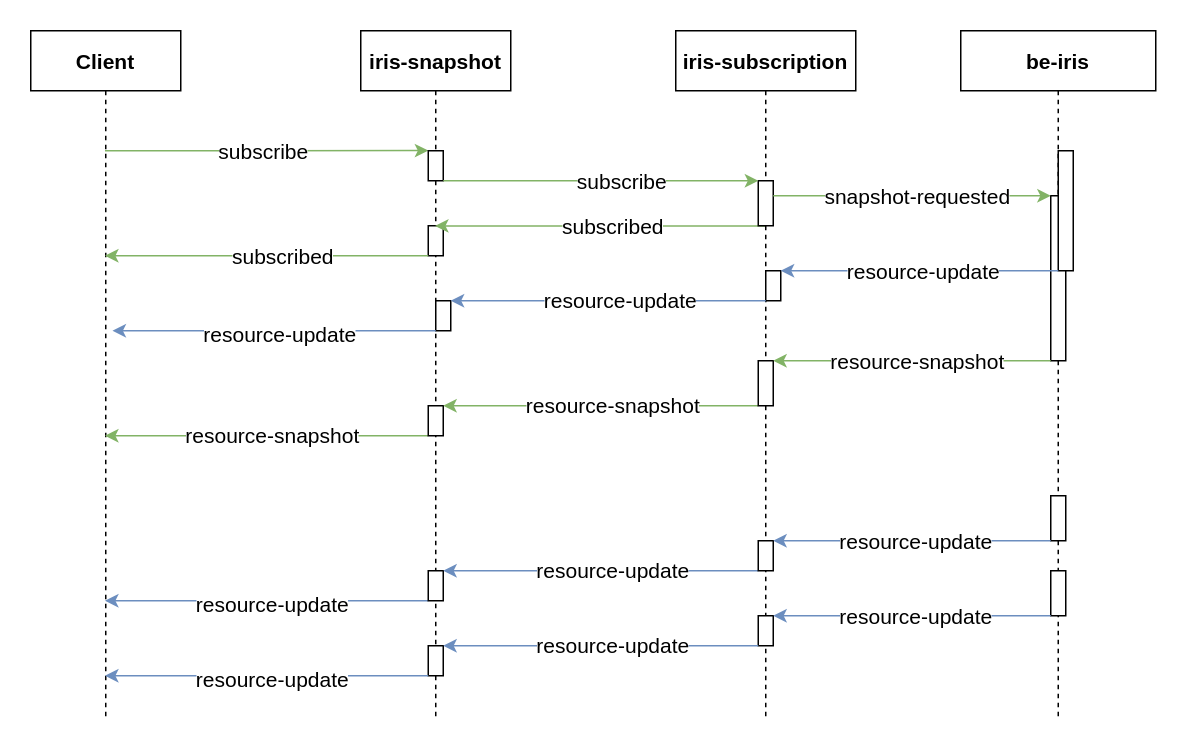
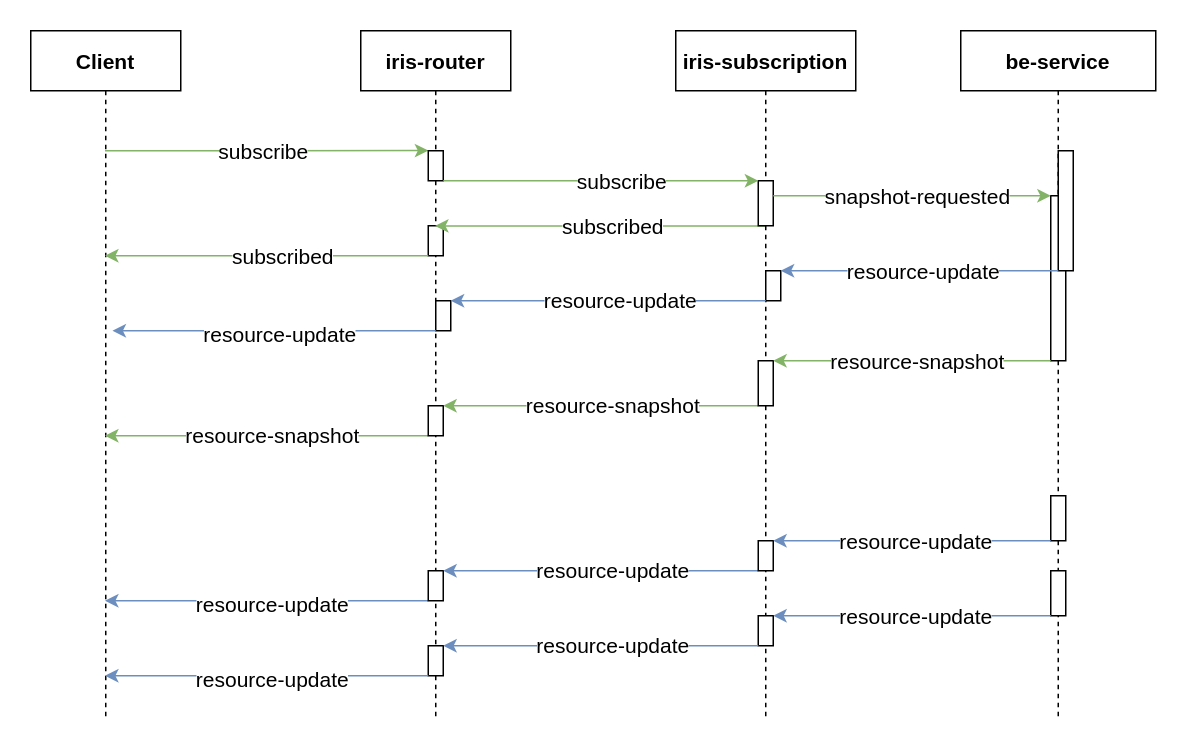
(435, 62) -> (435, 62)
(1058, 62) -> (1058, 62)
